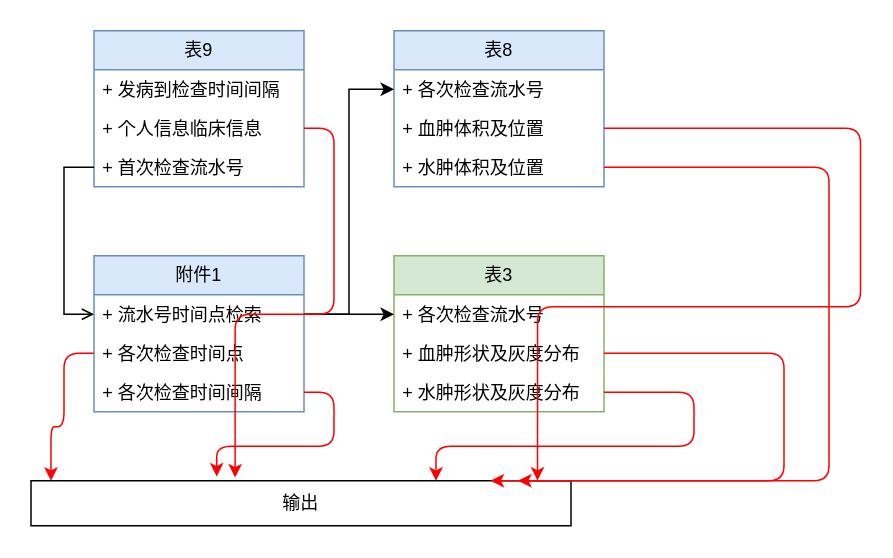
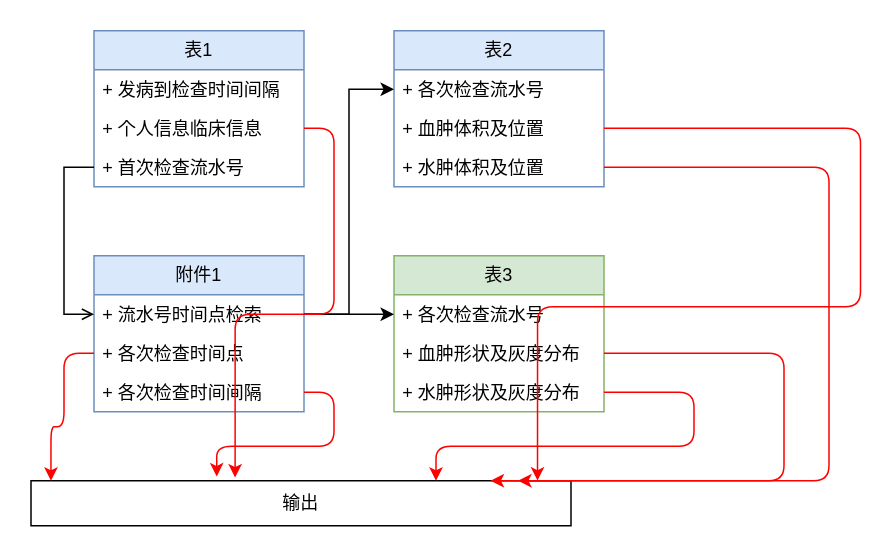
(199, 50) -> (199, 50)
(499, 50) -> (499, 50)
